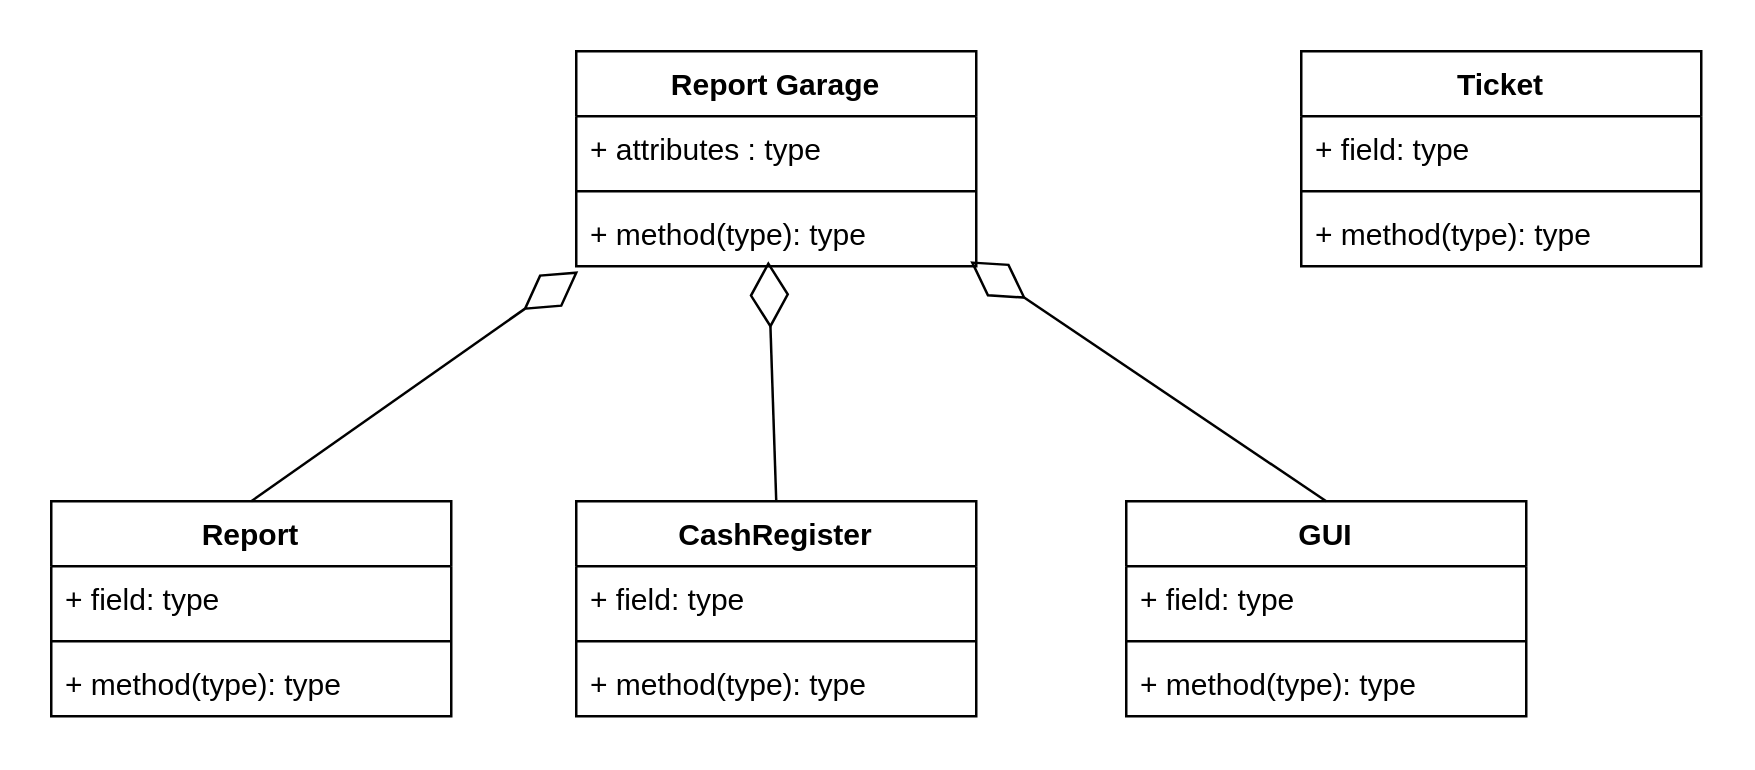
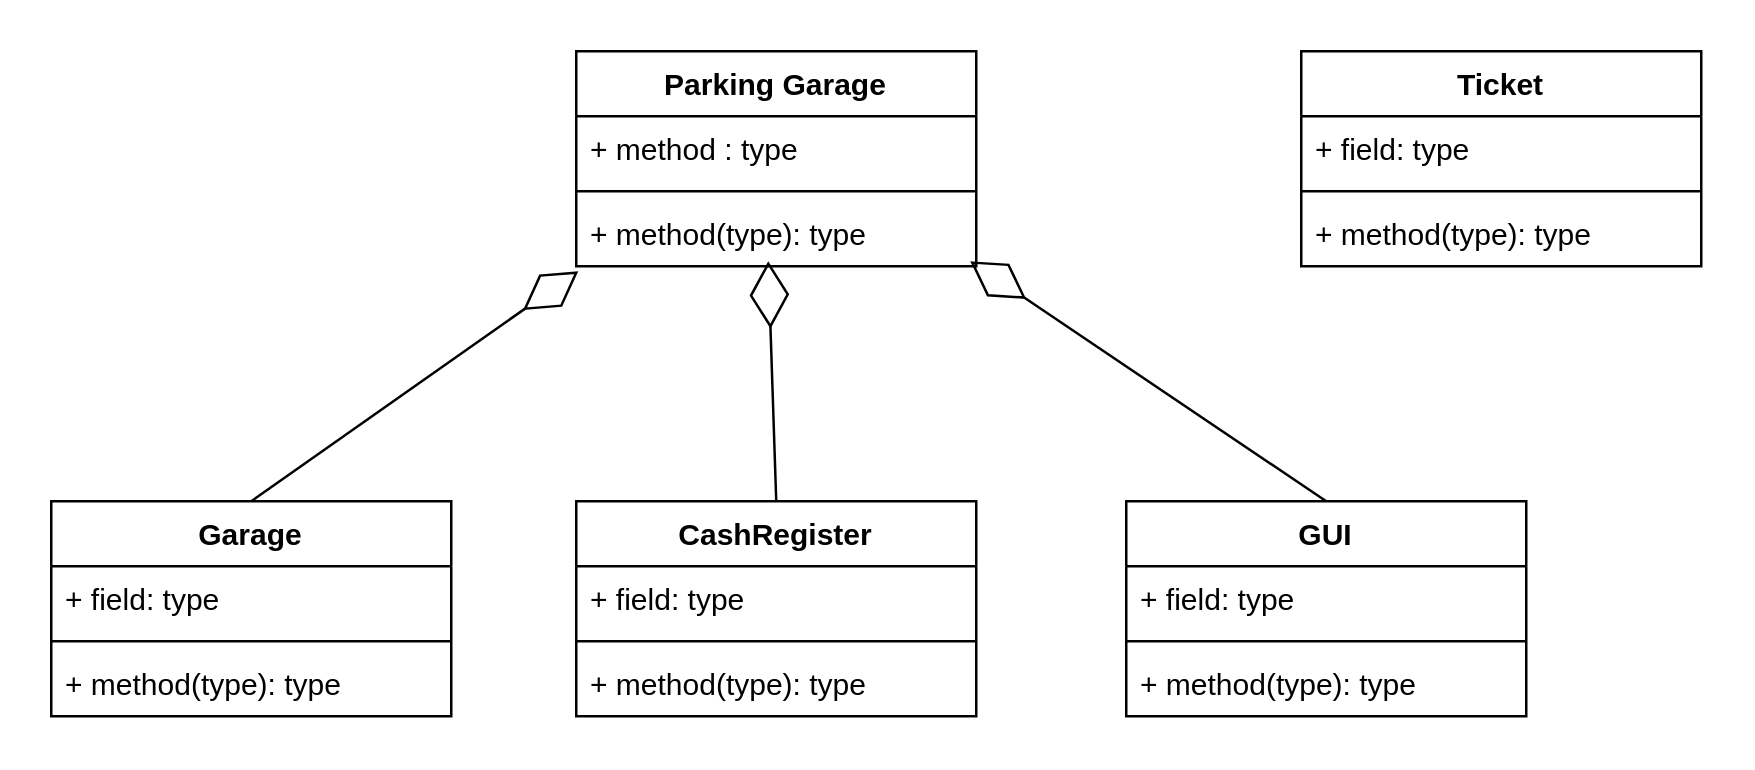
(776, 87) -> (776, 87)
(731, 152) -> (702, 152)
(251, 537) -> (251, 537)
